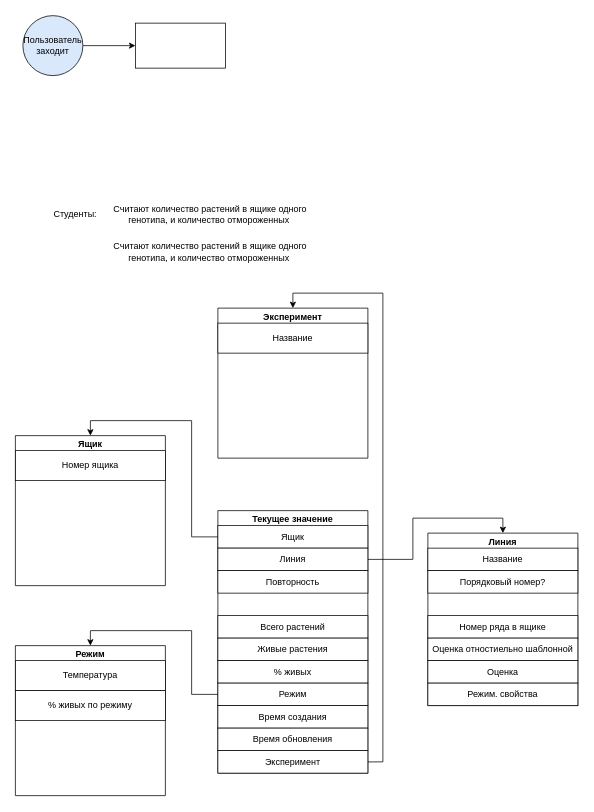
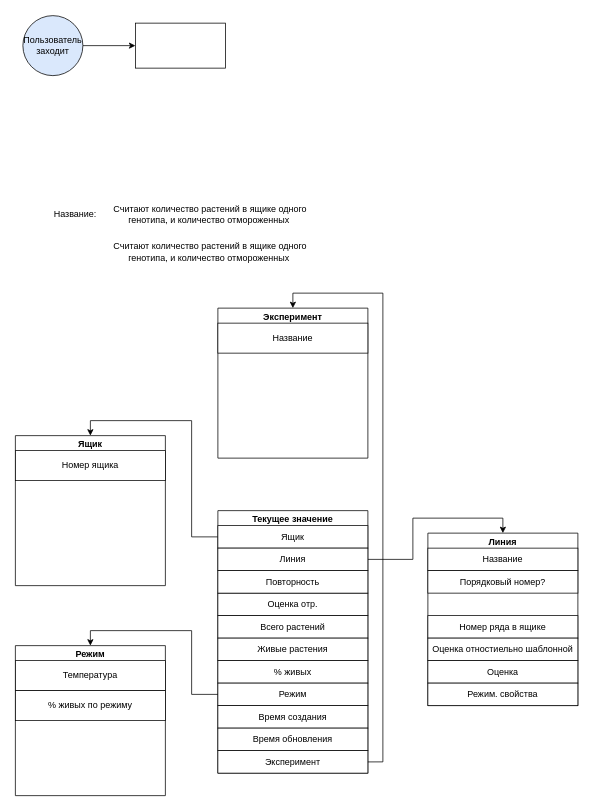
(75, 214) -> (75, 214)
none -> (293, 604)
